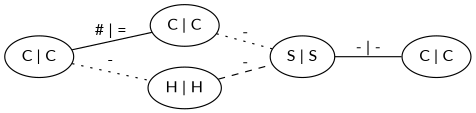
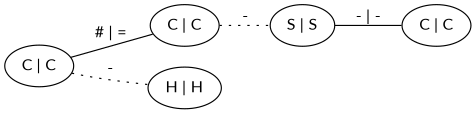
(245, 72) -> none
